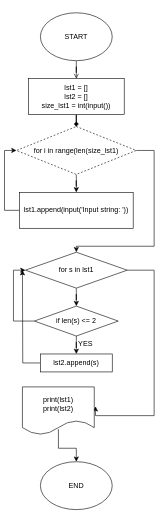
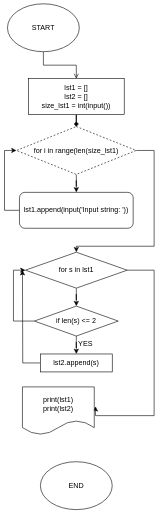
(77, 36) -> (44, 27)
(77, 210) -> (77, 210)
(59, 440) -> none
